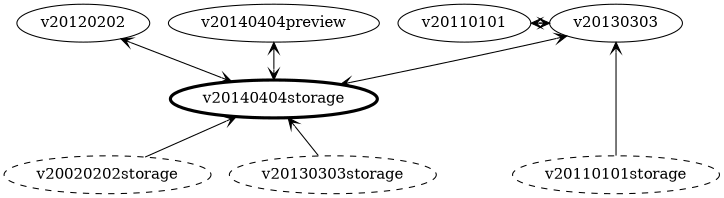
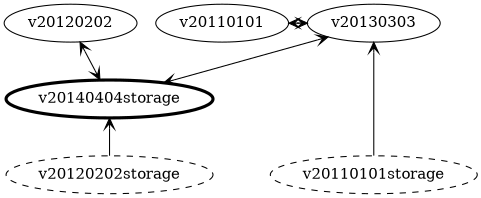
(274, 23) -> none
(108, 175) -> (110, 175)
(333, 175) -> none
